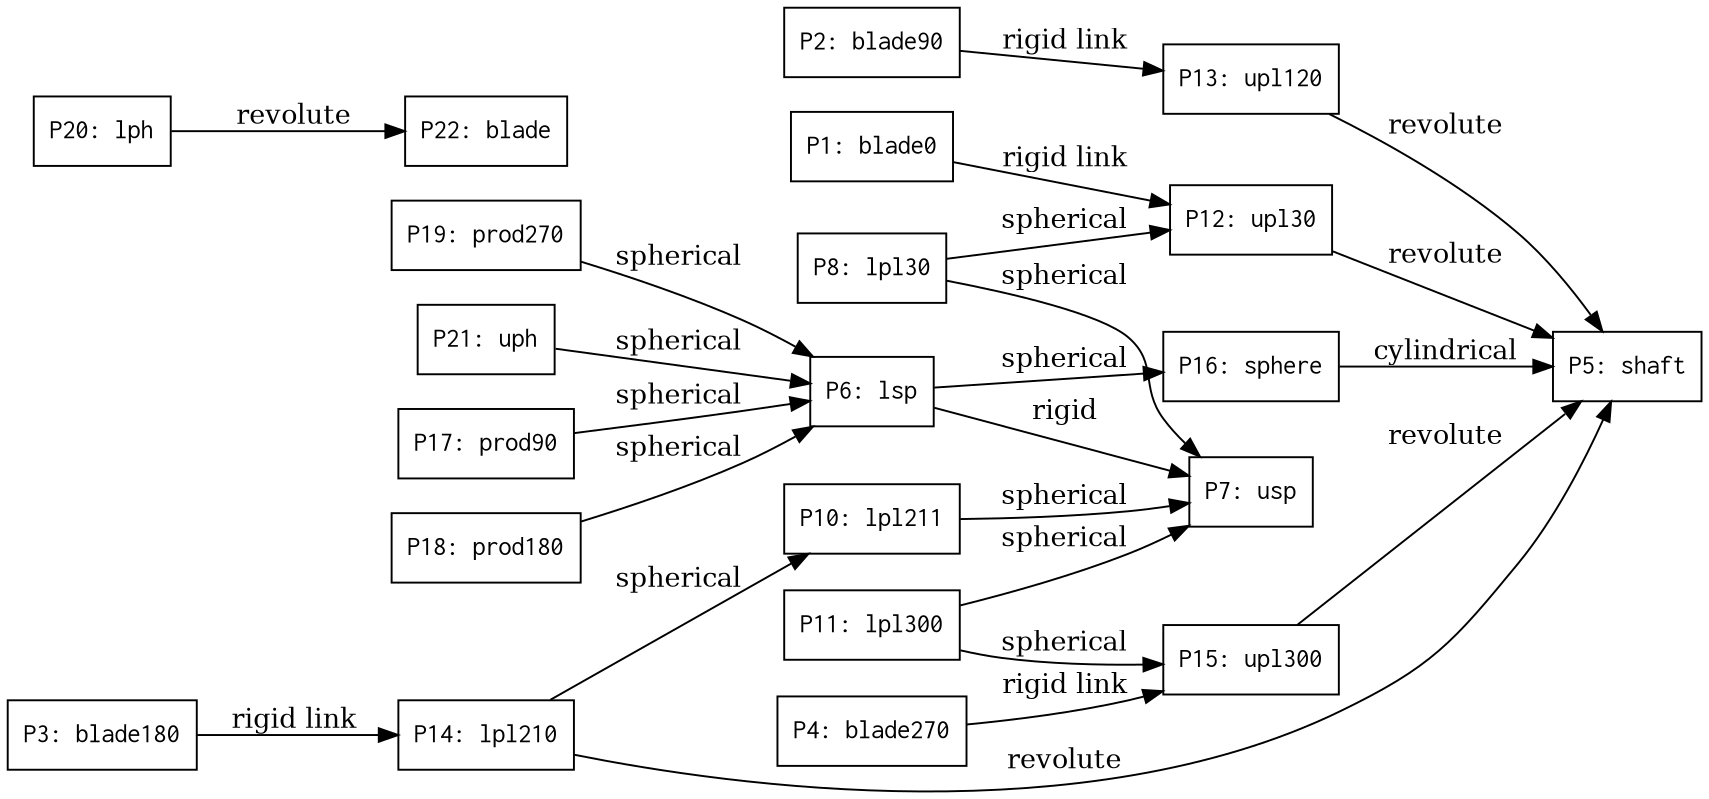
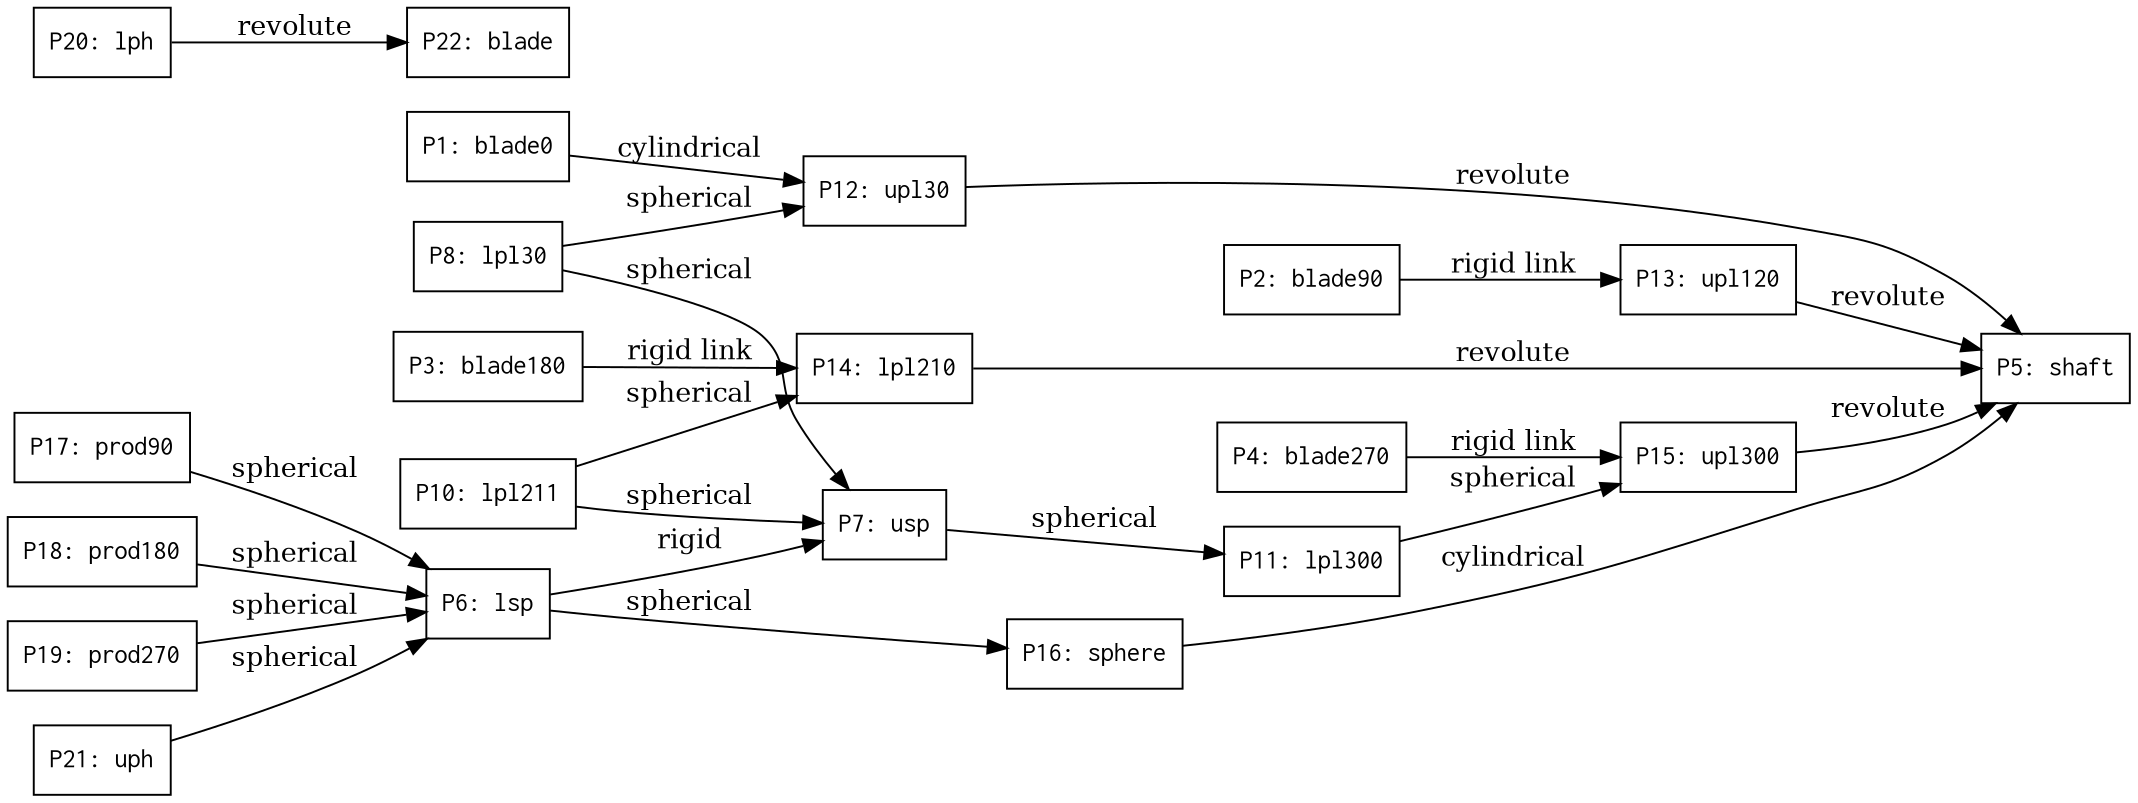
(1065, 159) -> (690, 150)
(1068, 575) -> (1076, 541)
(671, 632) -> (677, 434)
